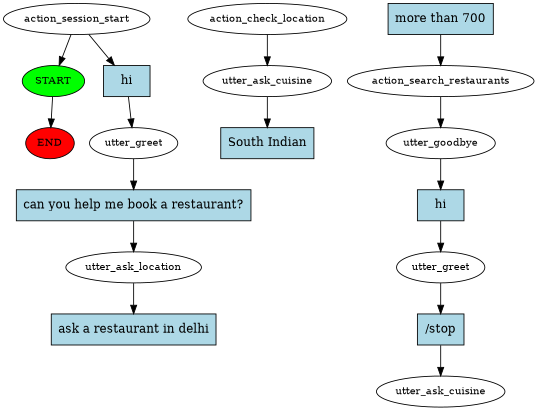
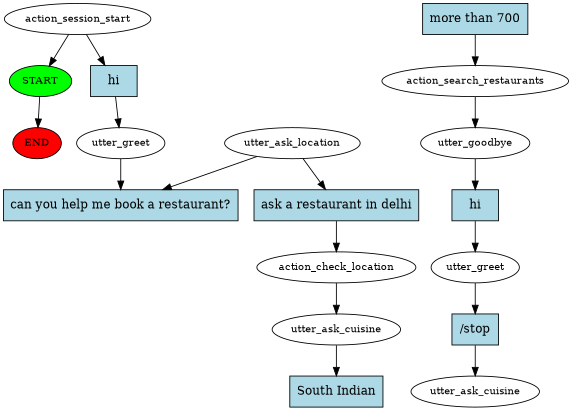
(134, 232) -> (214, 172)
none -> (336, 232)
